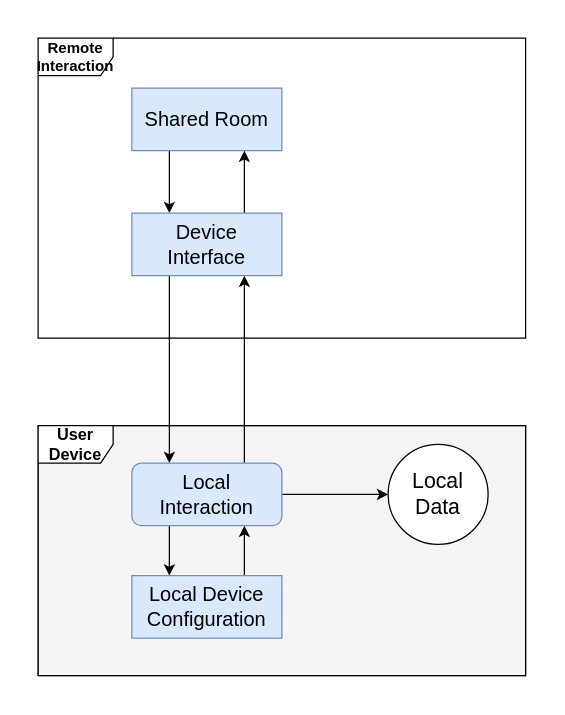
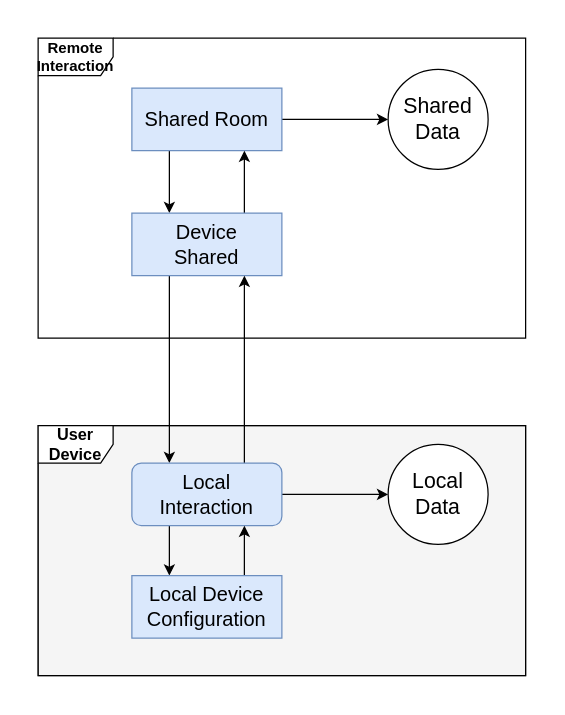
none -> (331, 119)
none -> (438, 119)
(207, 244) -> (207, 244)
